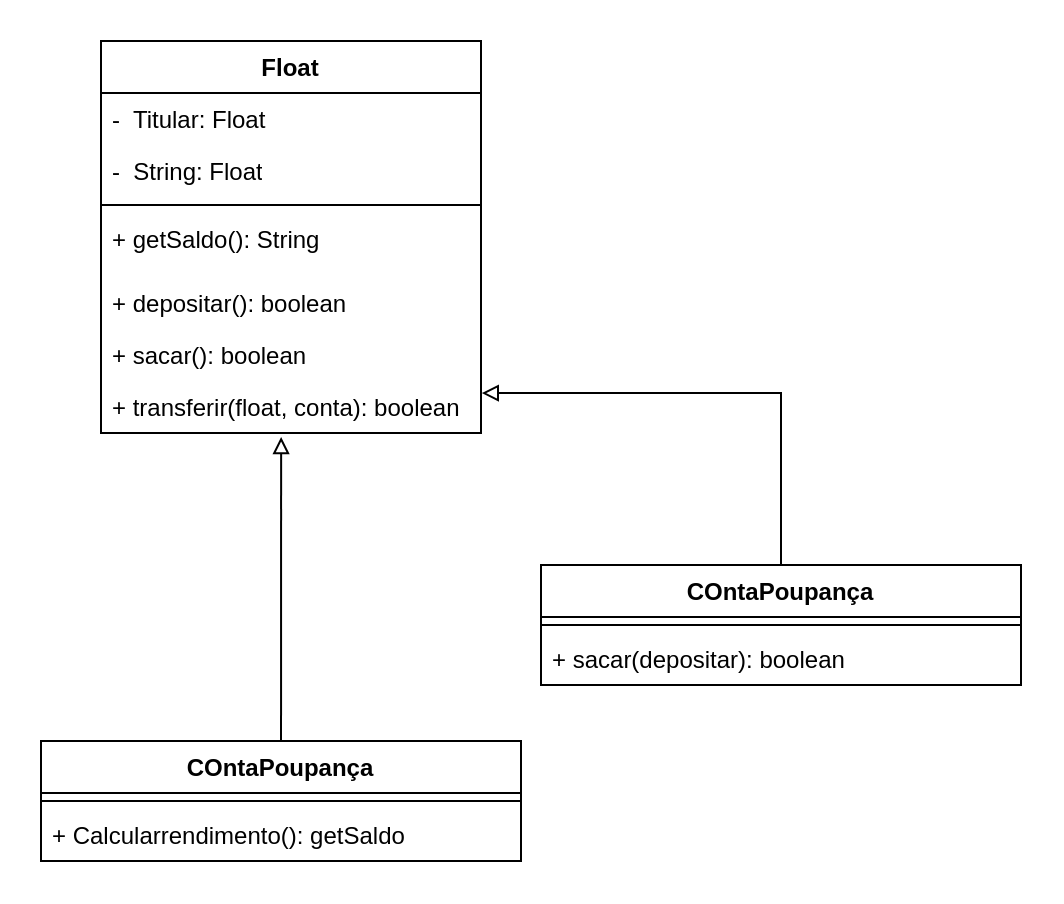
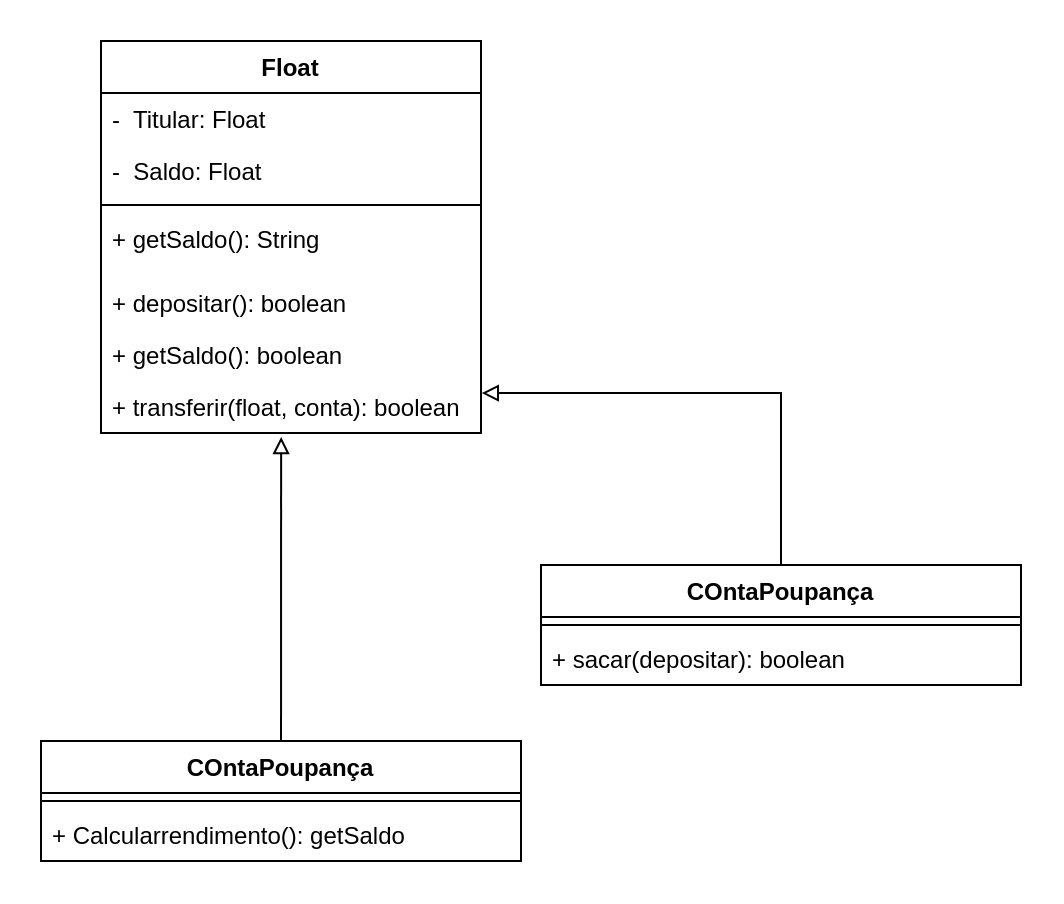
(205, 173) -> (198, 173)
(221, 357) -> (239, 357)
